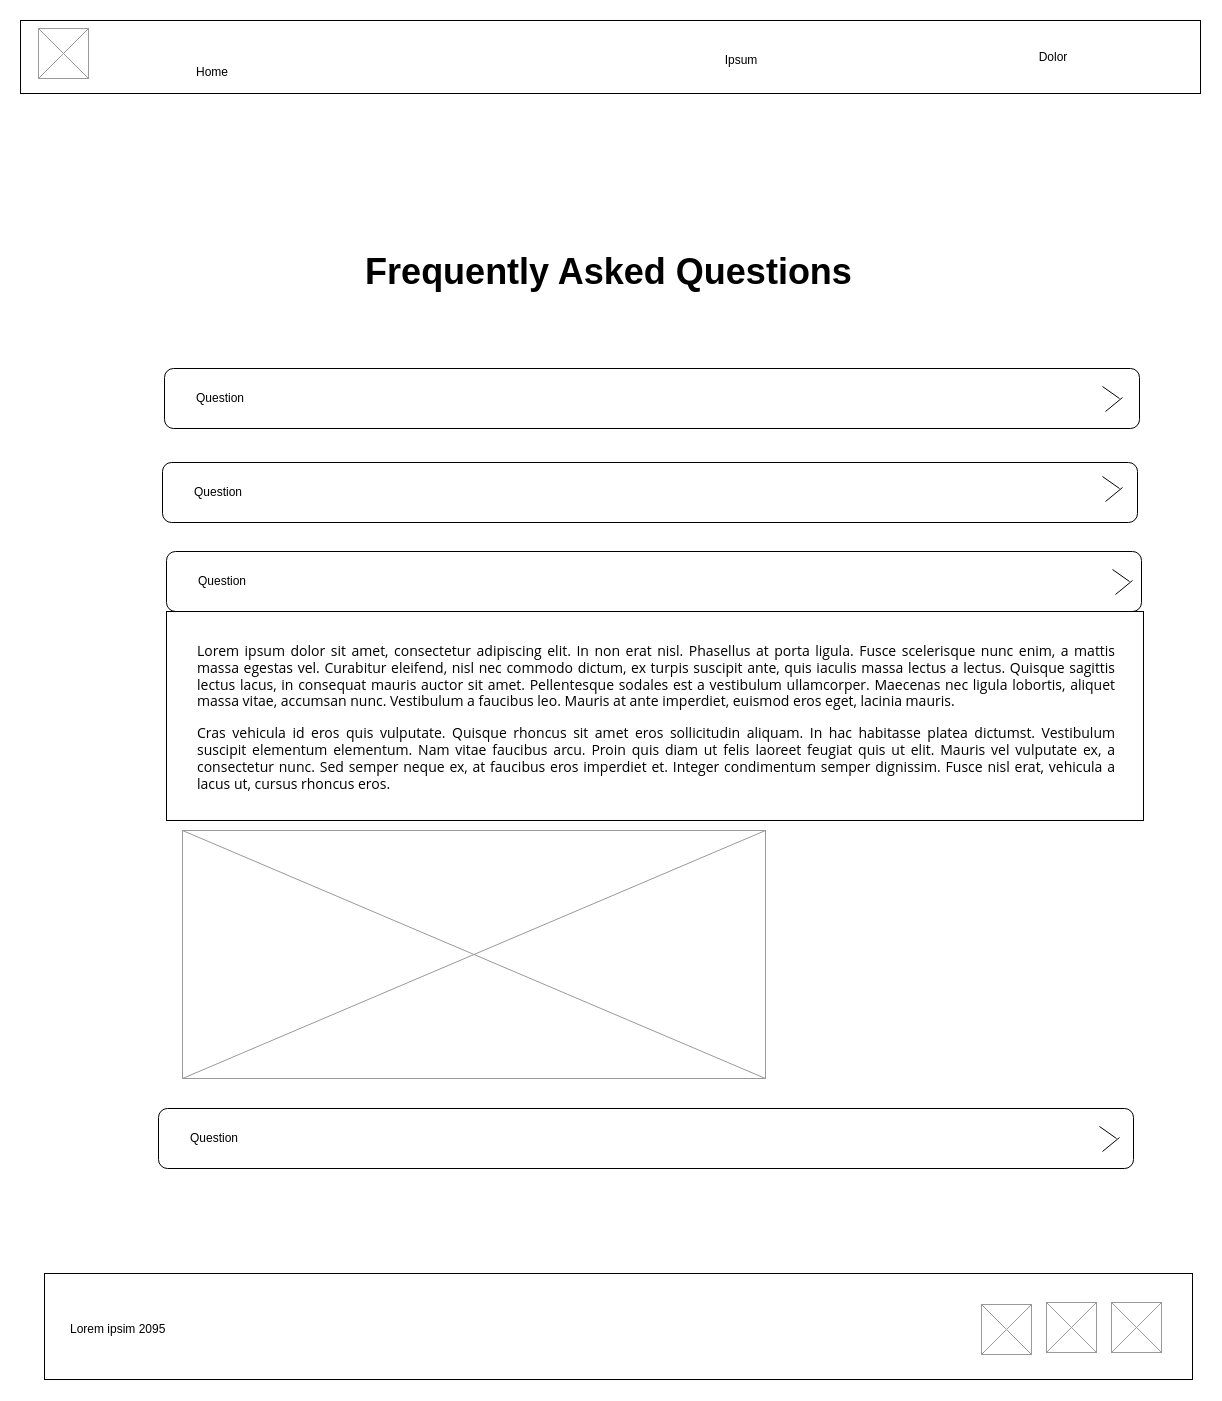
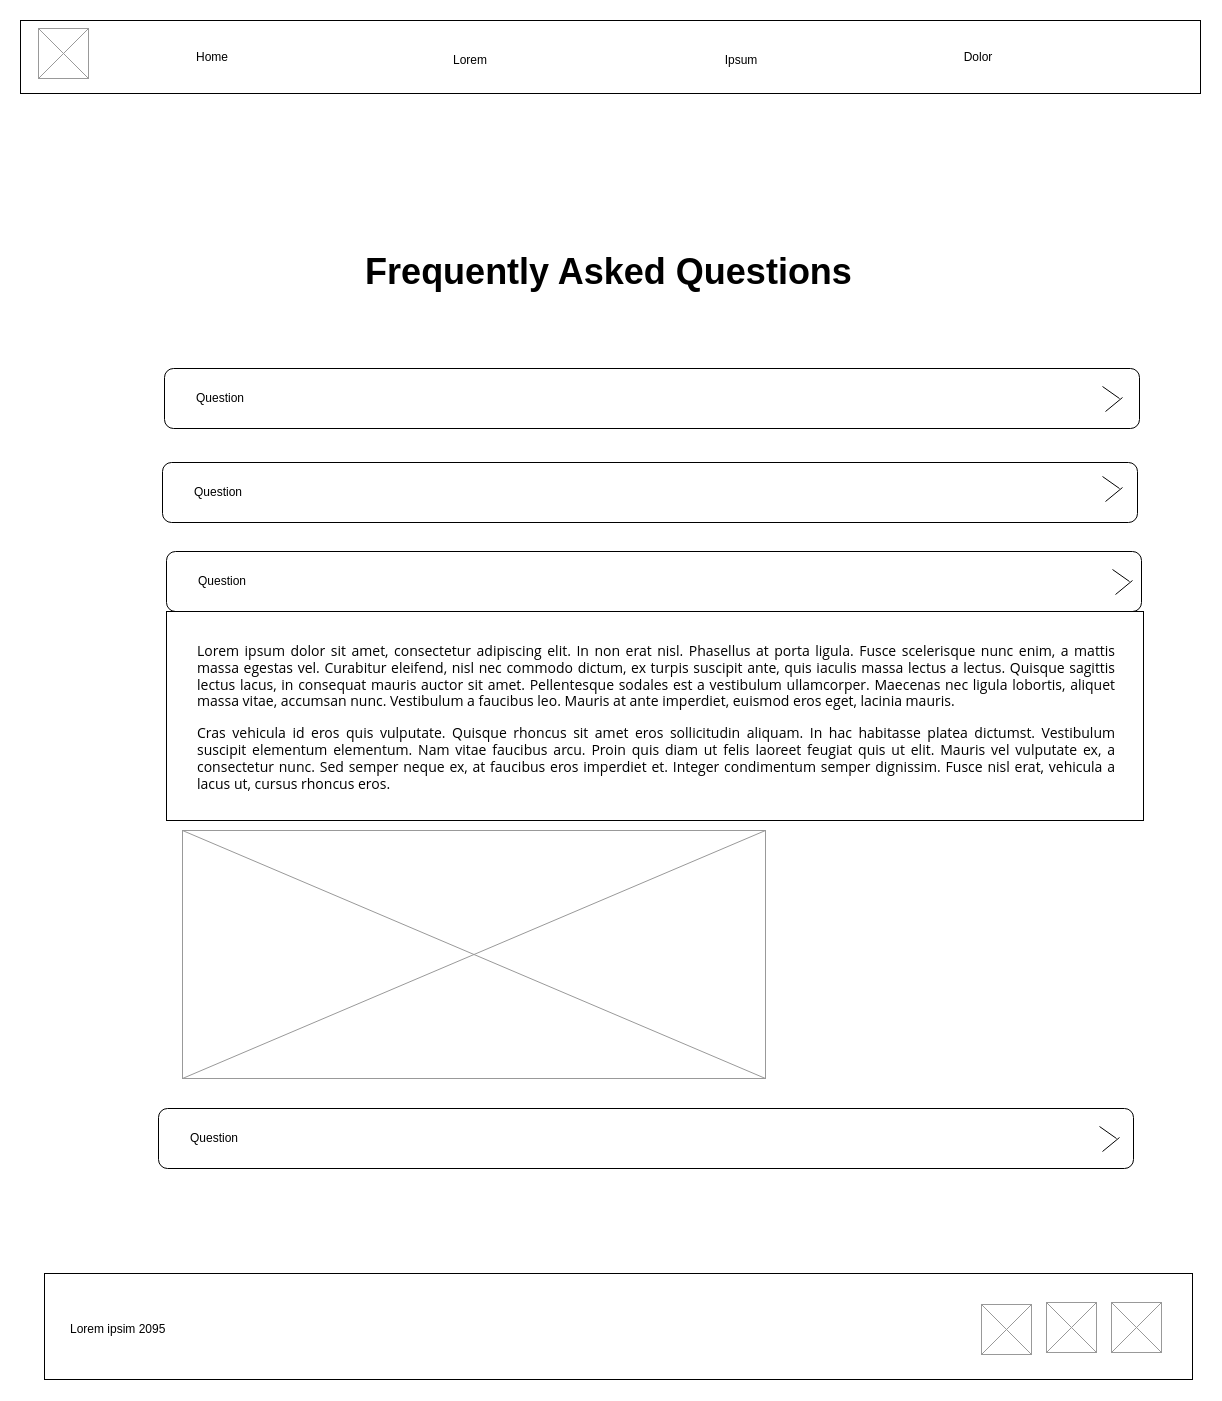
(1054, 58) -> (979, 58)
none -> (471, 61)
(213, 73) -> (213, 58)
